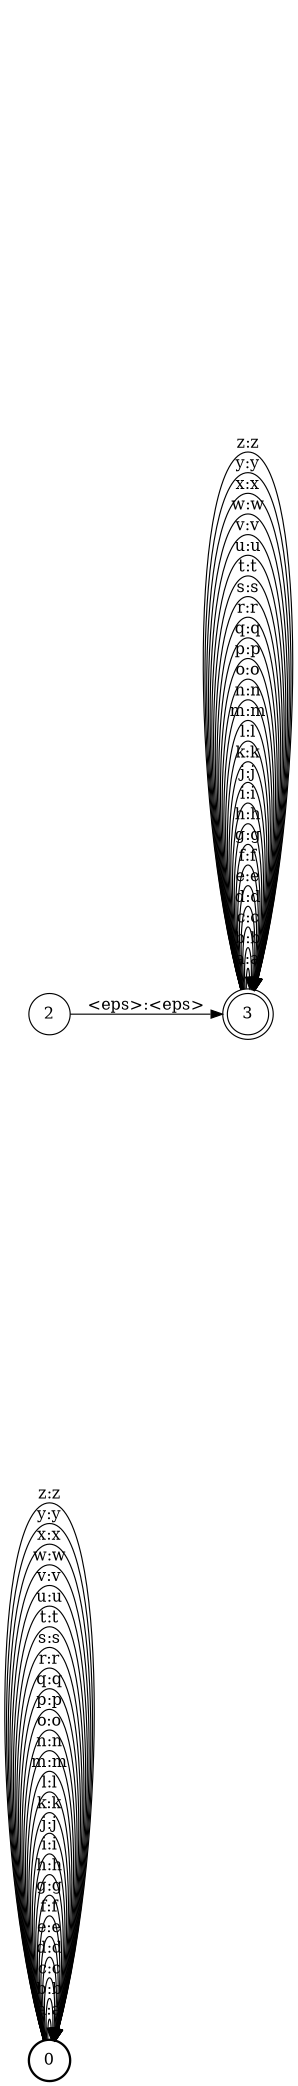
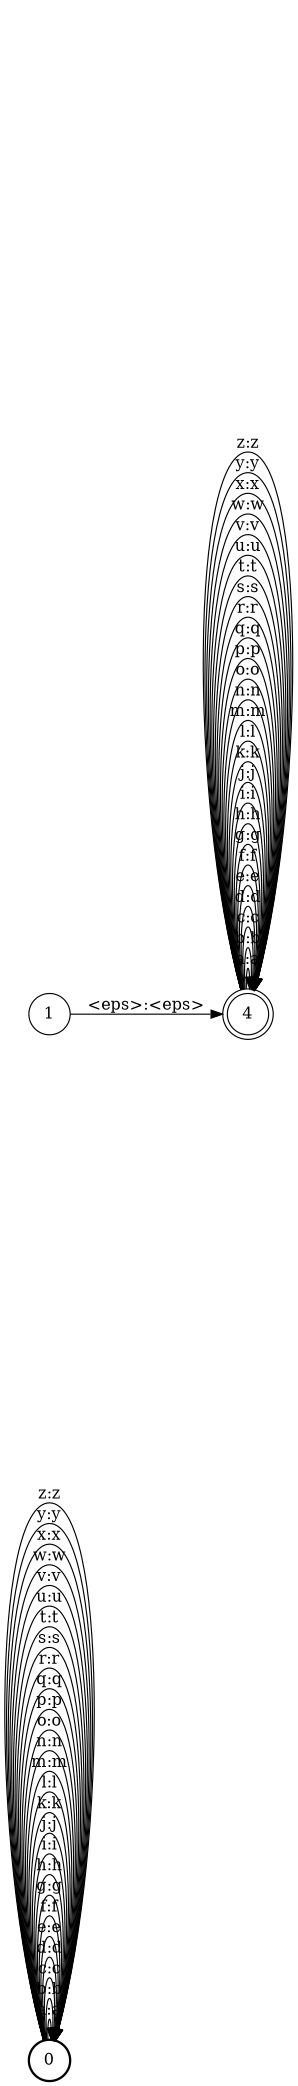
(50, 1014) -> (50, 1014)
(248, 1014) -> (248, 1014)
